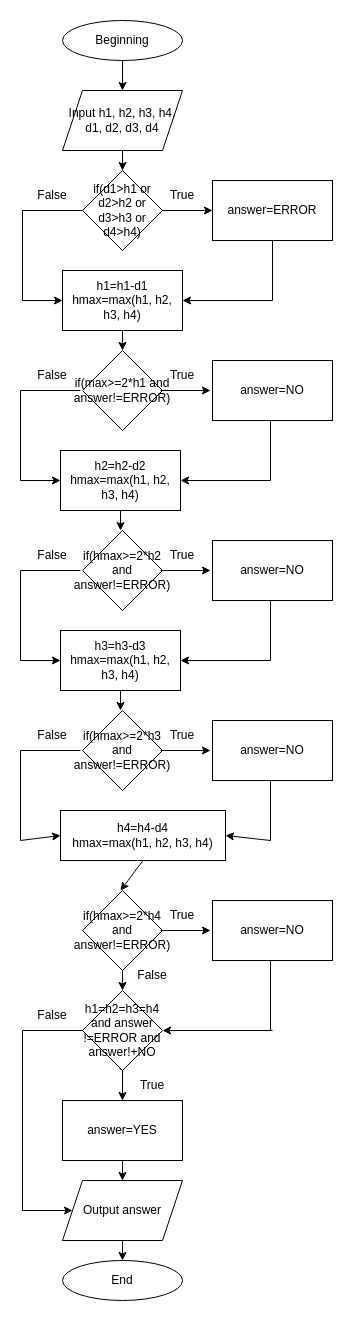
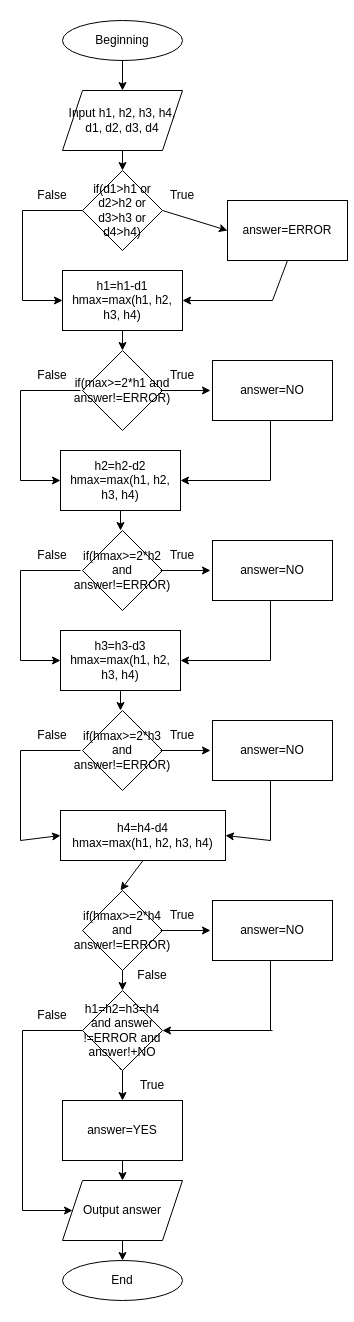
(273, 211) -> (288, 231)
